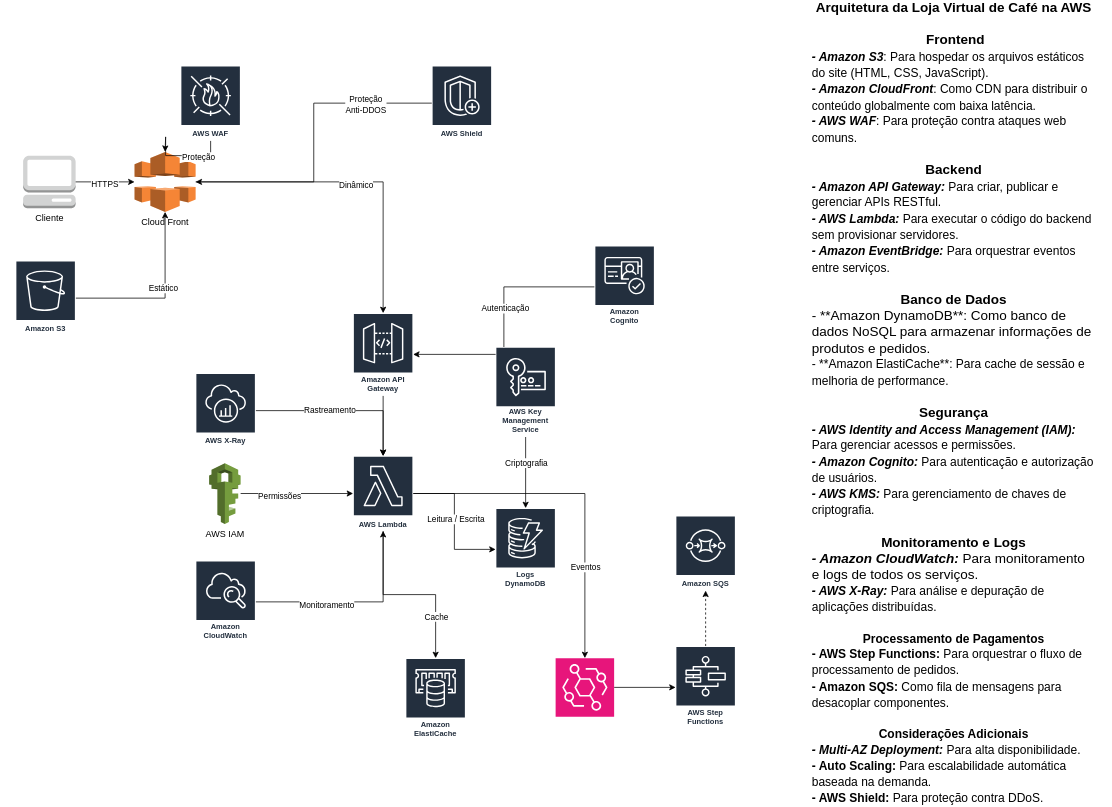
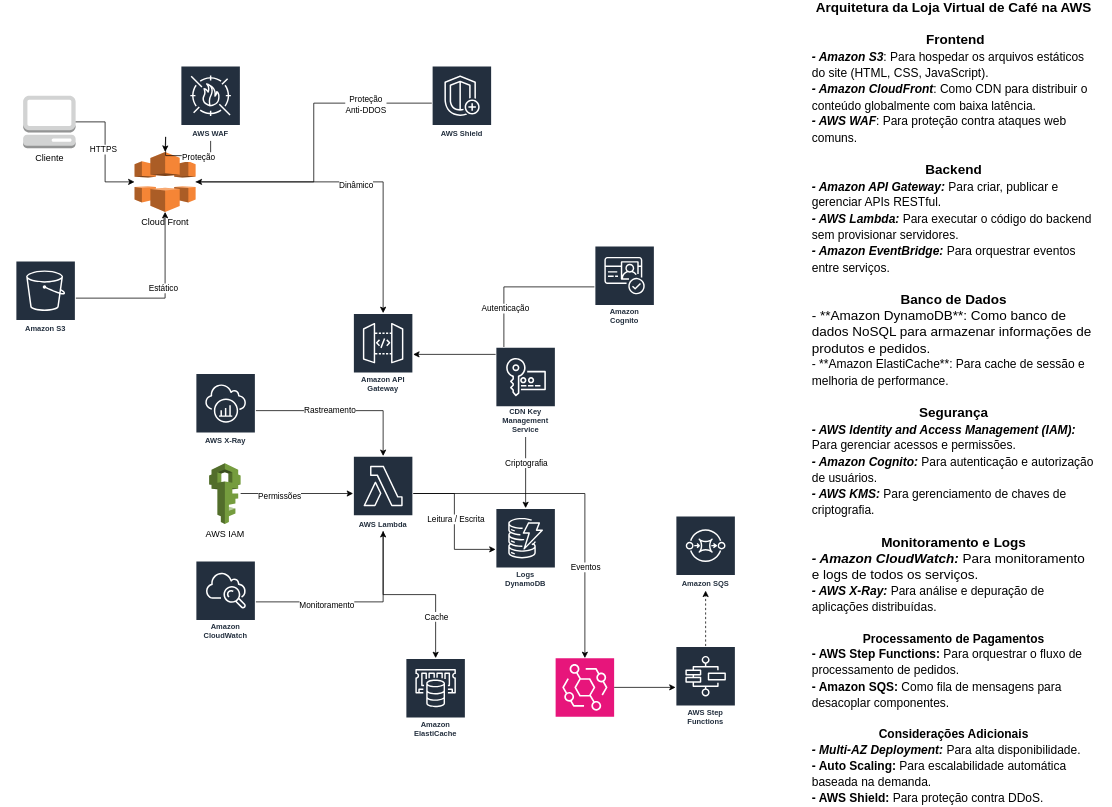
(49, 182) -> (49, 122)
(383, 402) -> none
(525, 425) -> (525, 425)
